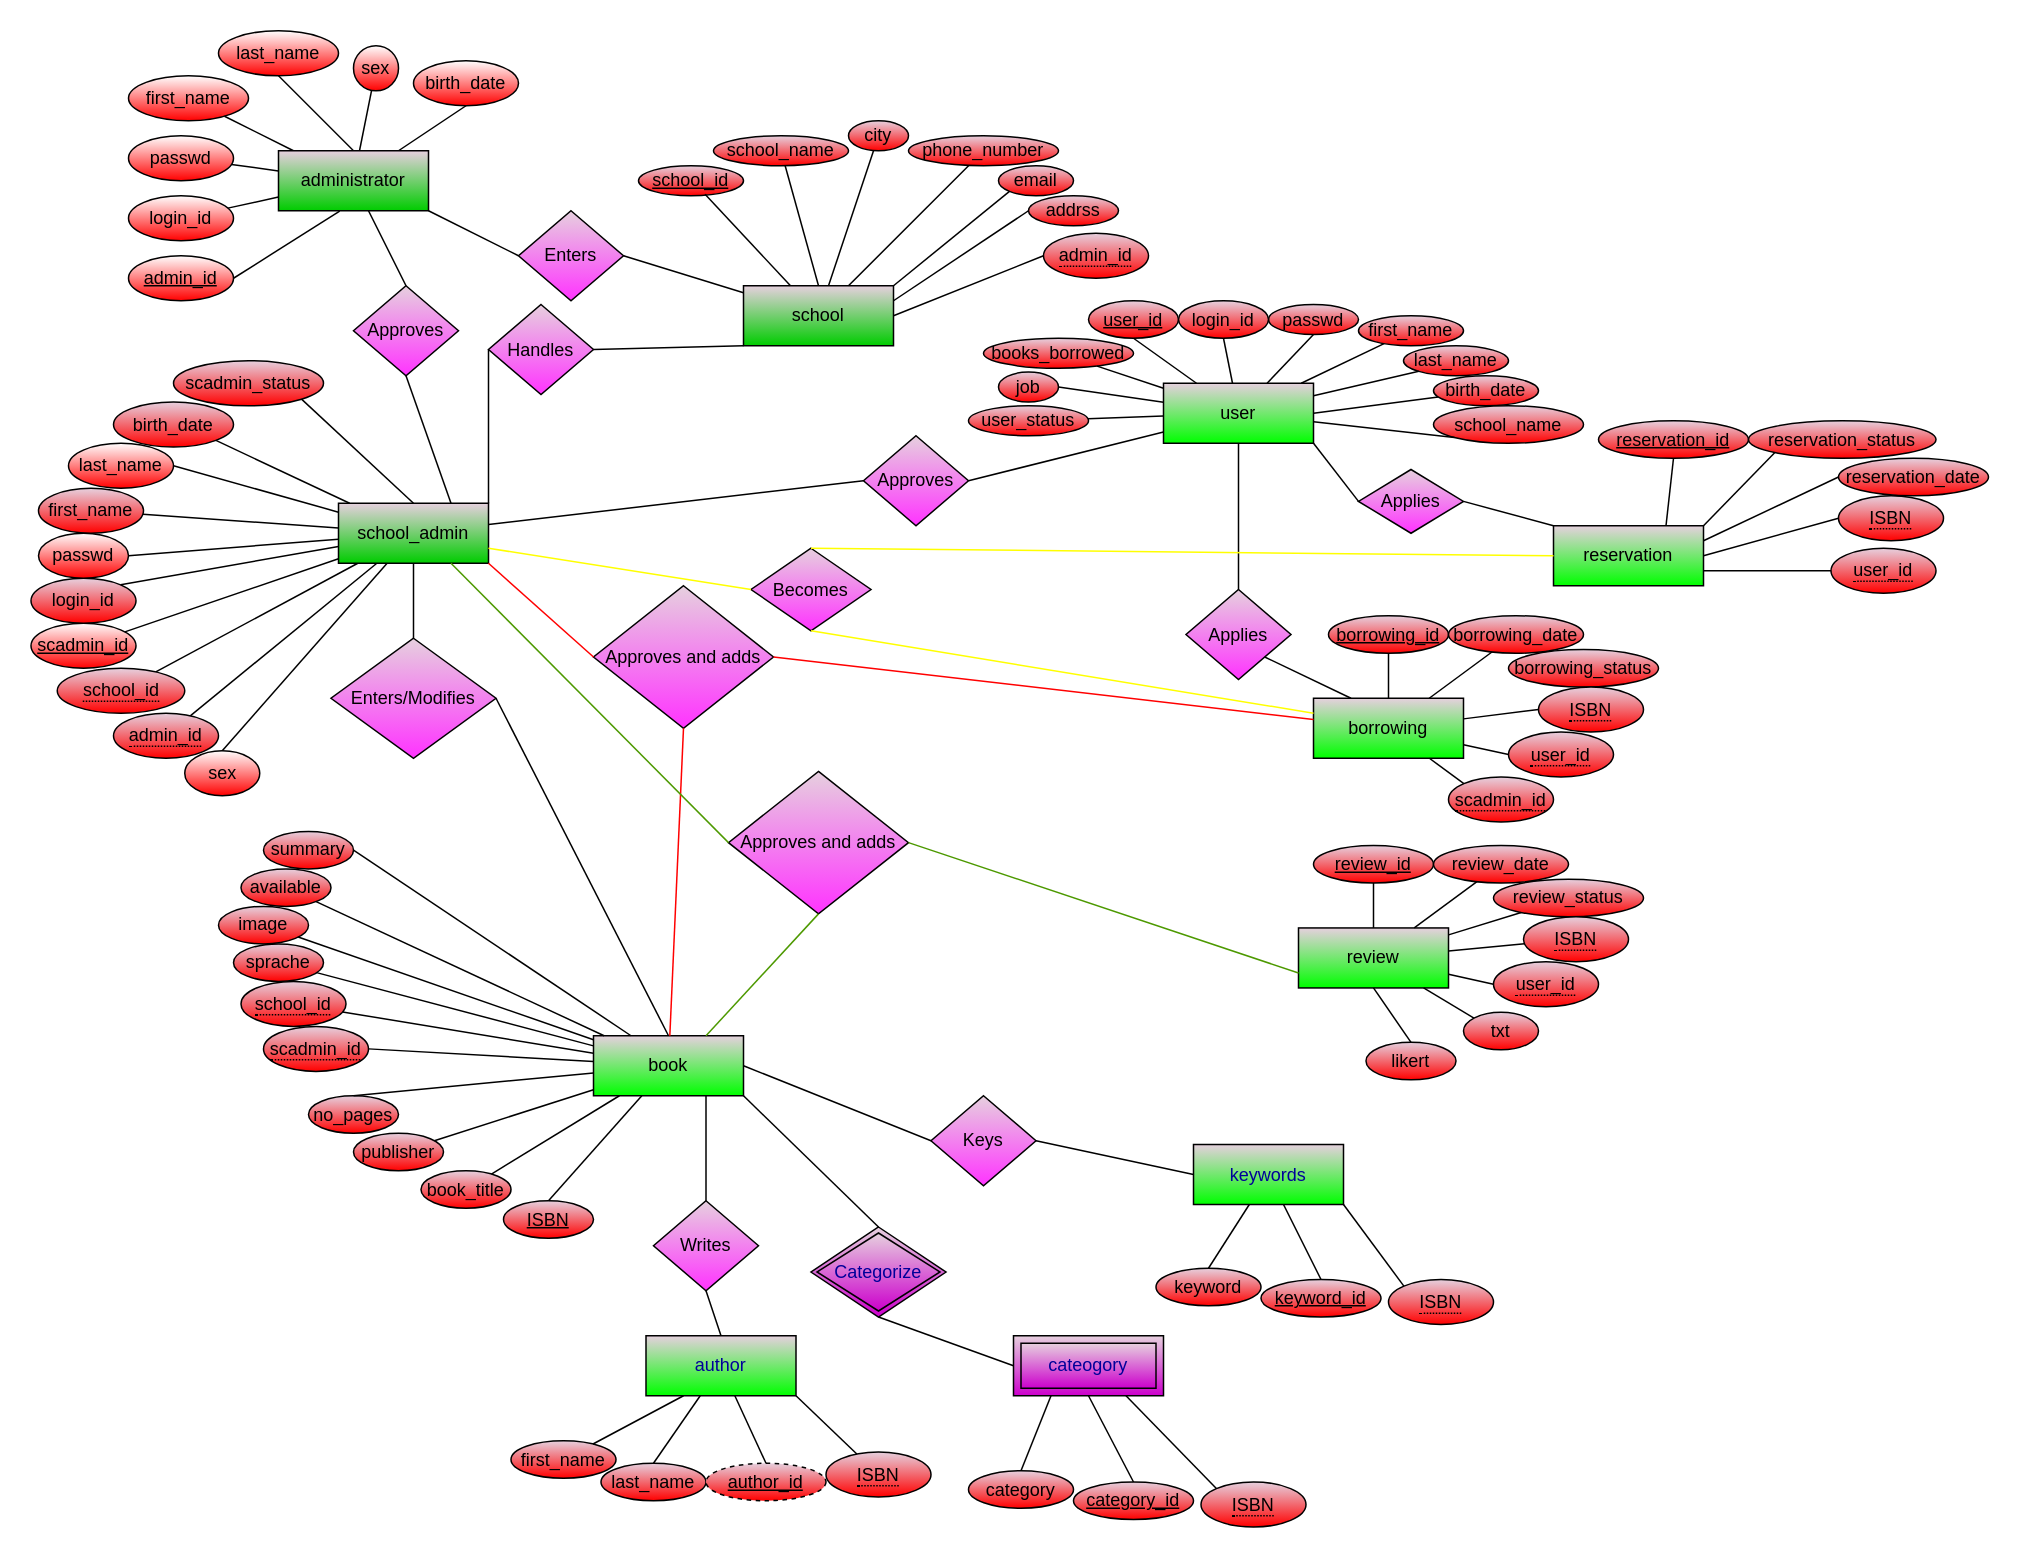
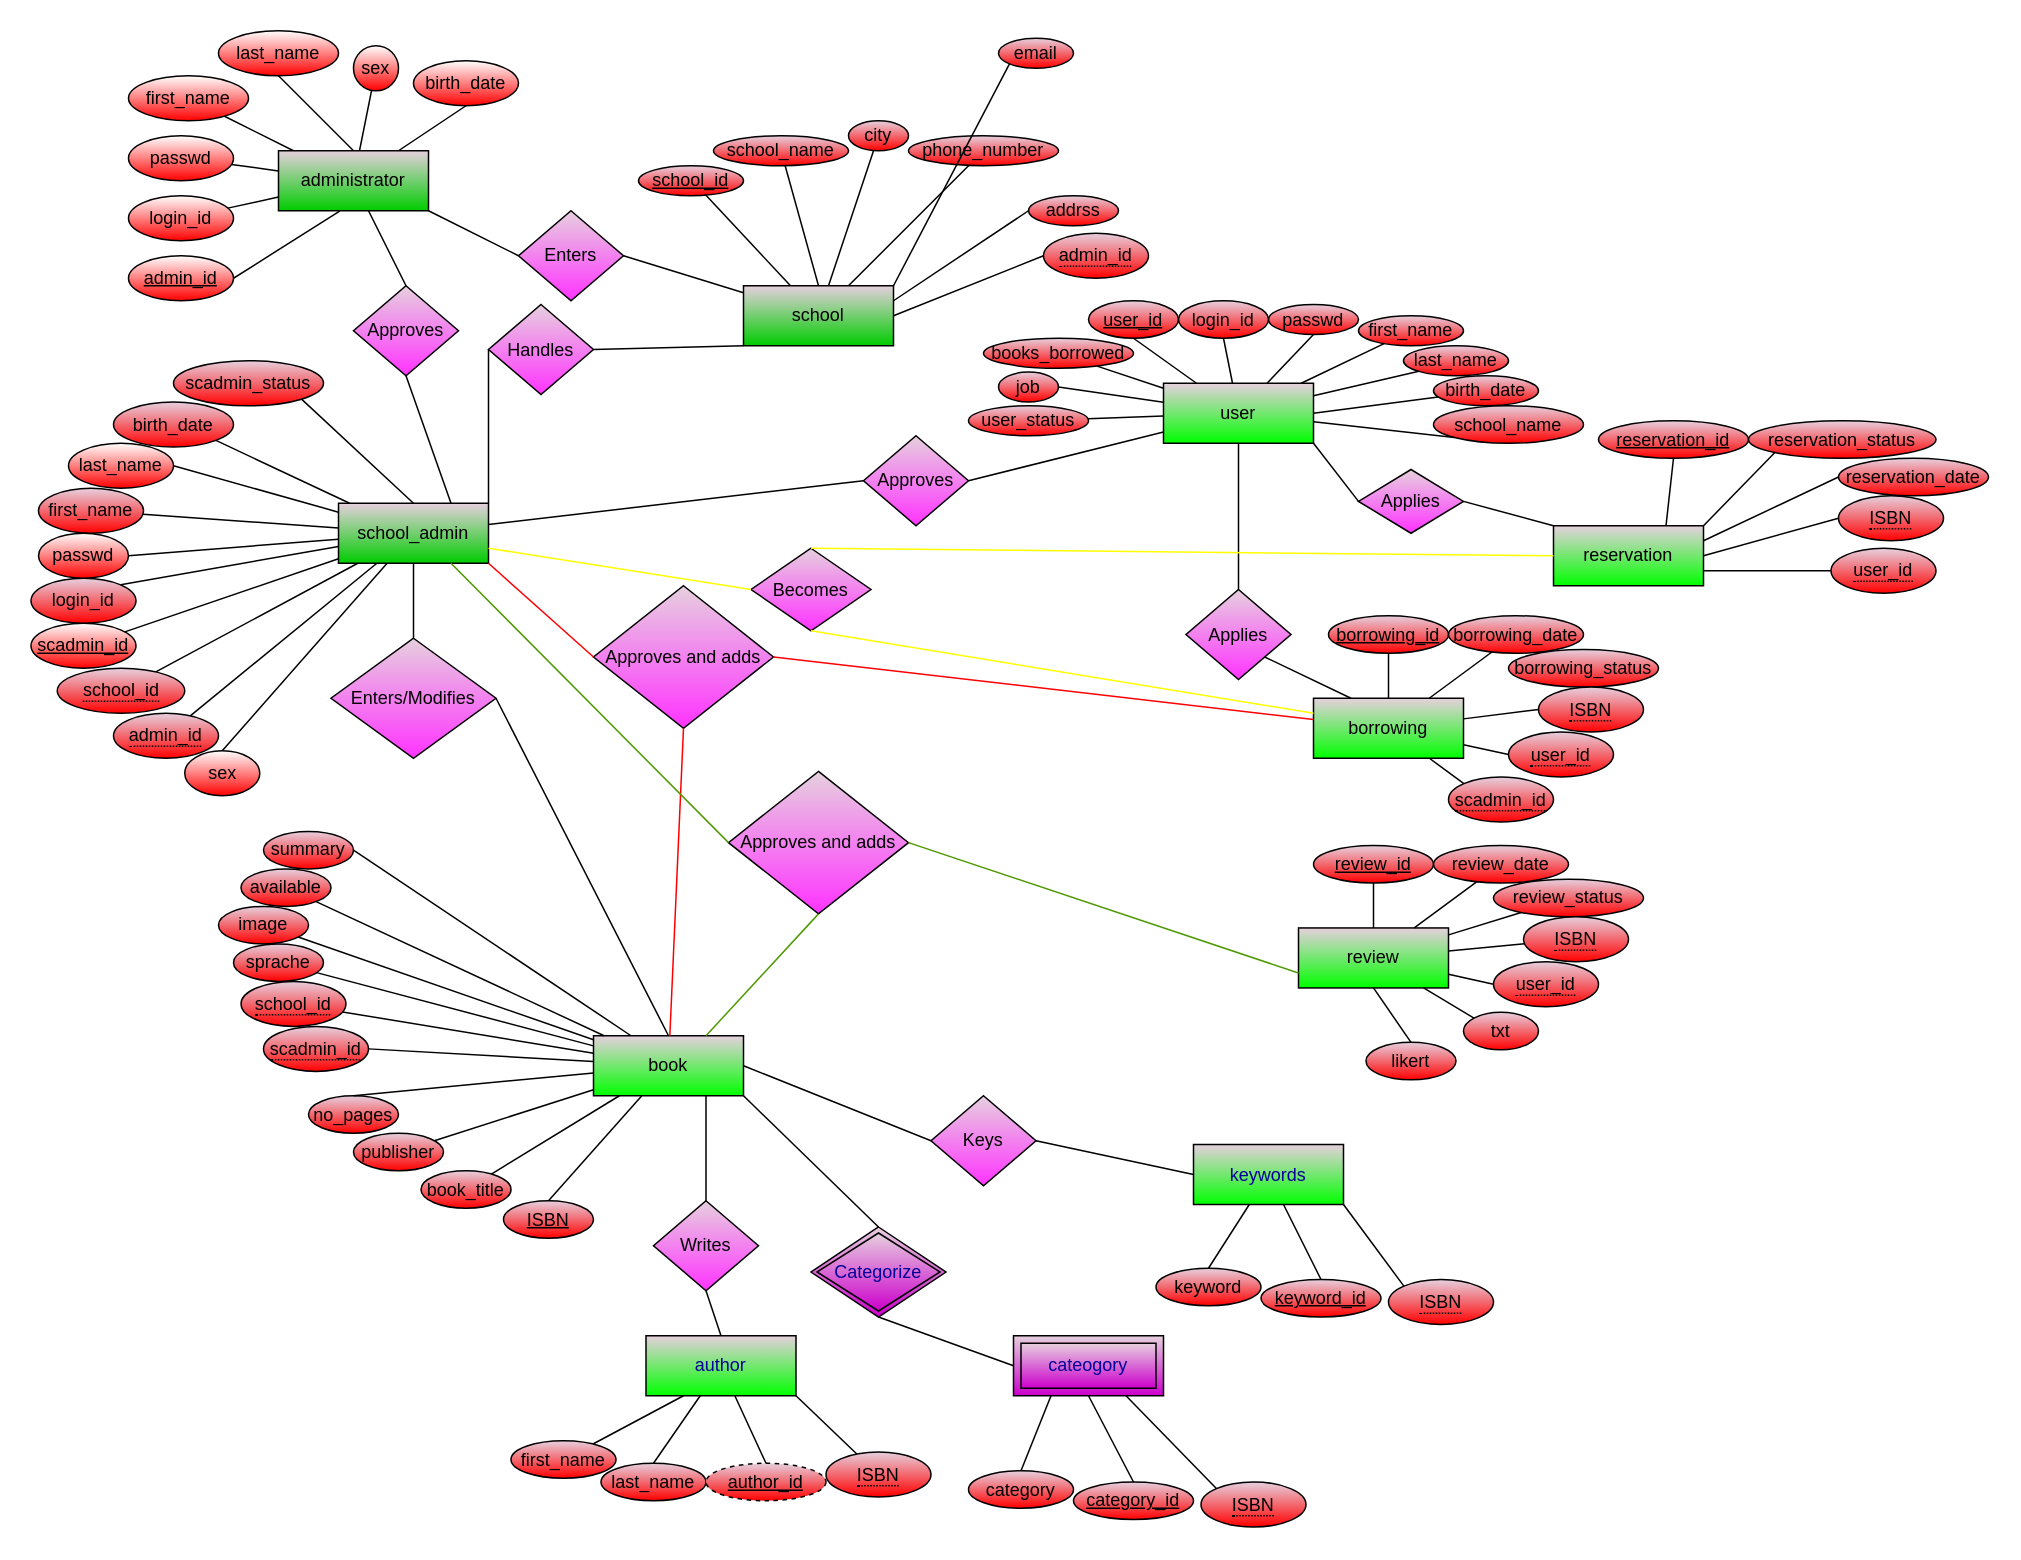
(1036, 181) -> (1036, 53)
